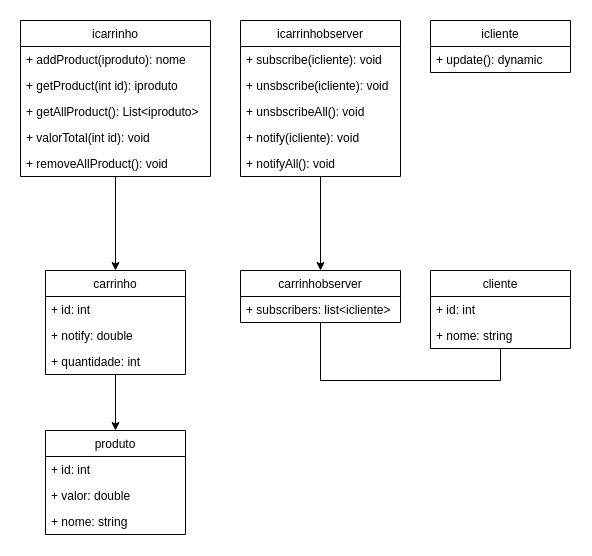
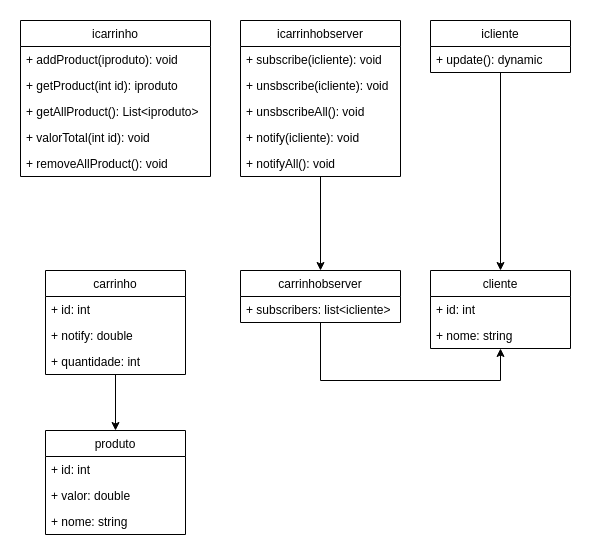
(114, 60) -> (112, 60)
none -> (501, 168)
(116, 220) -> none
(501, 354) -> (501, 356)
